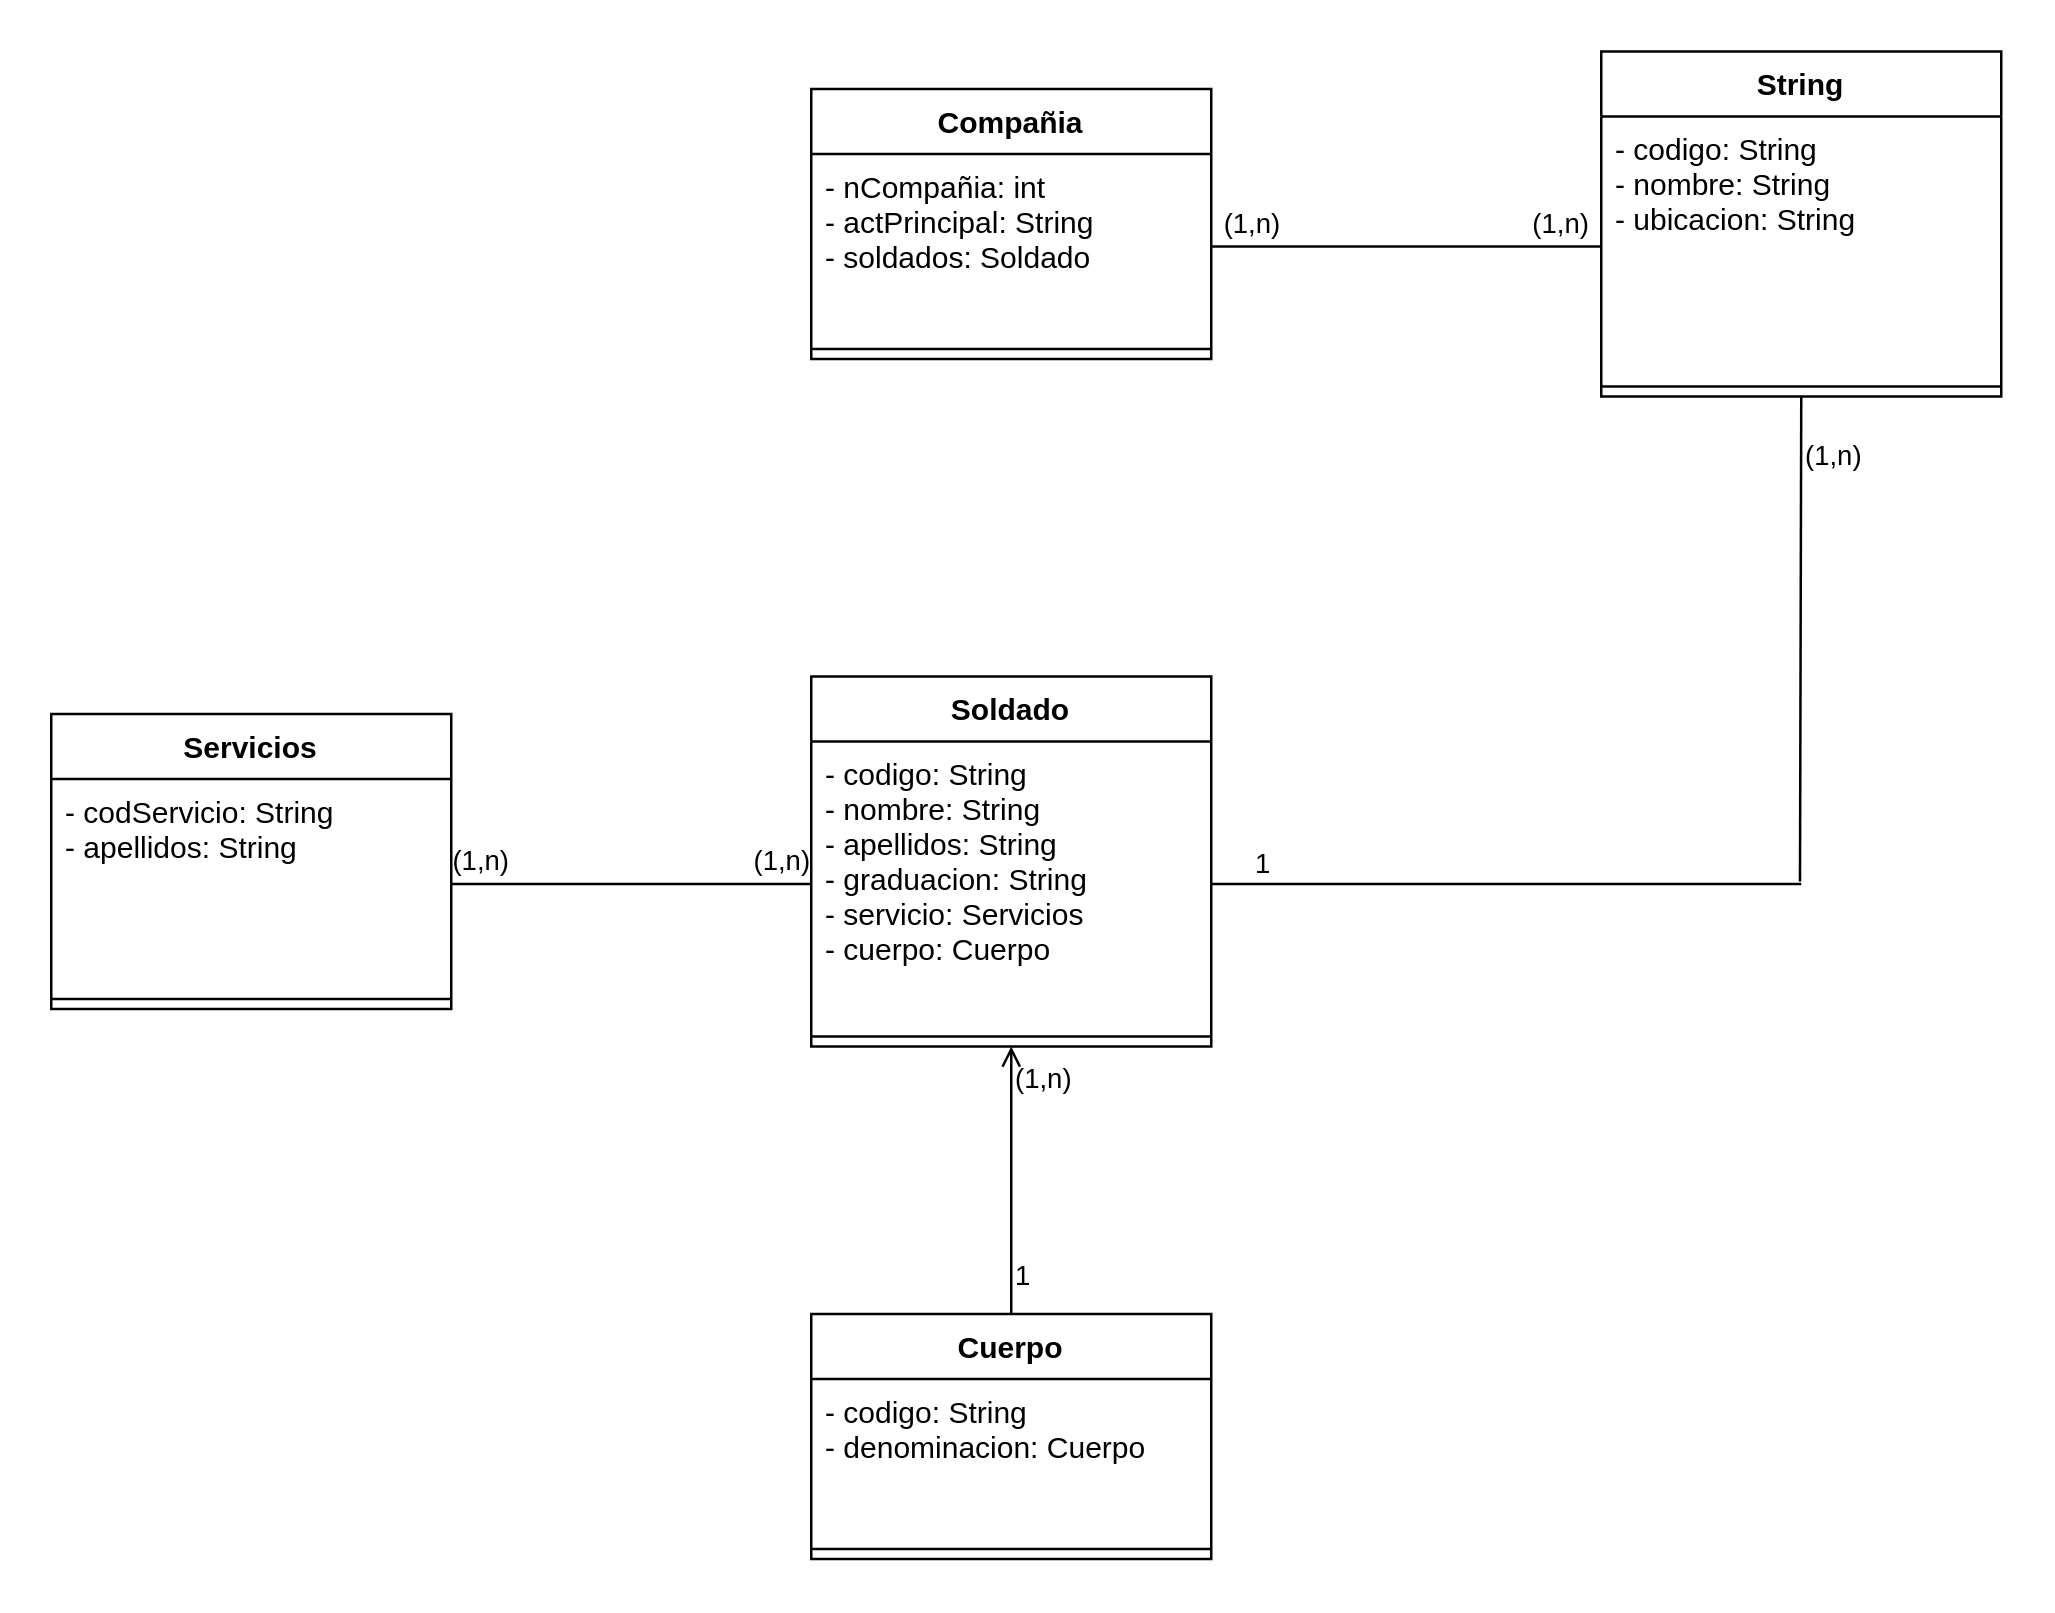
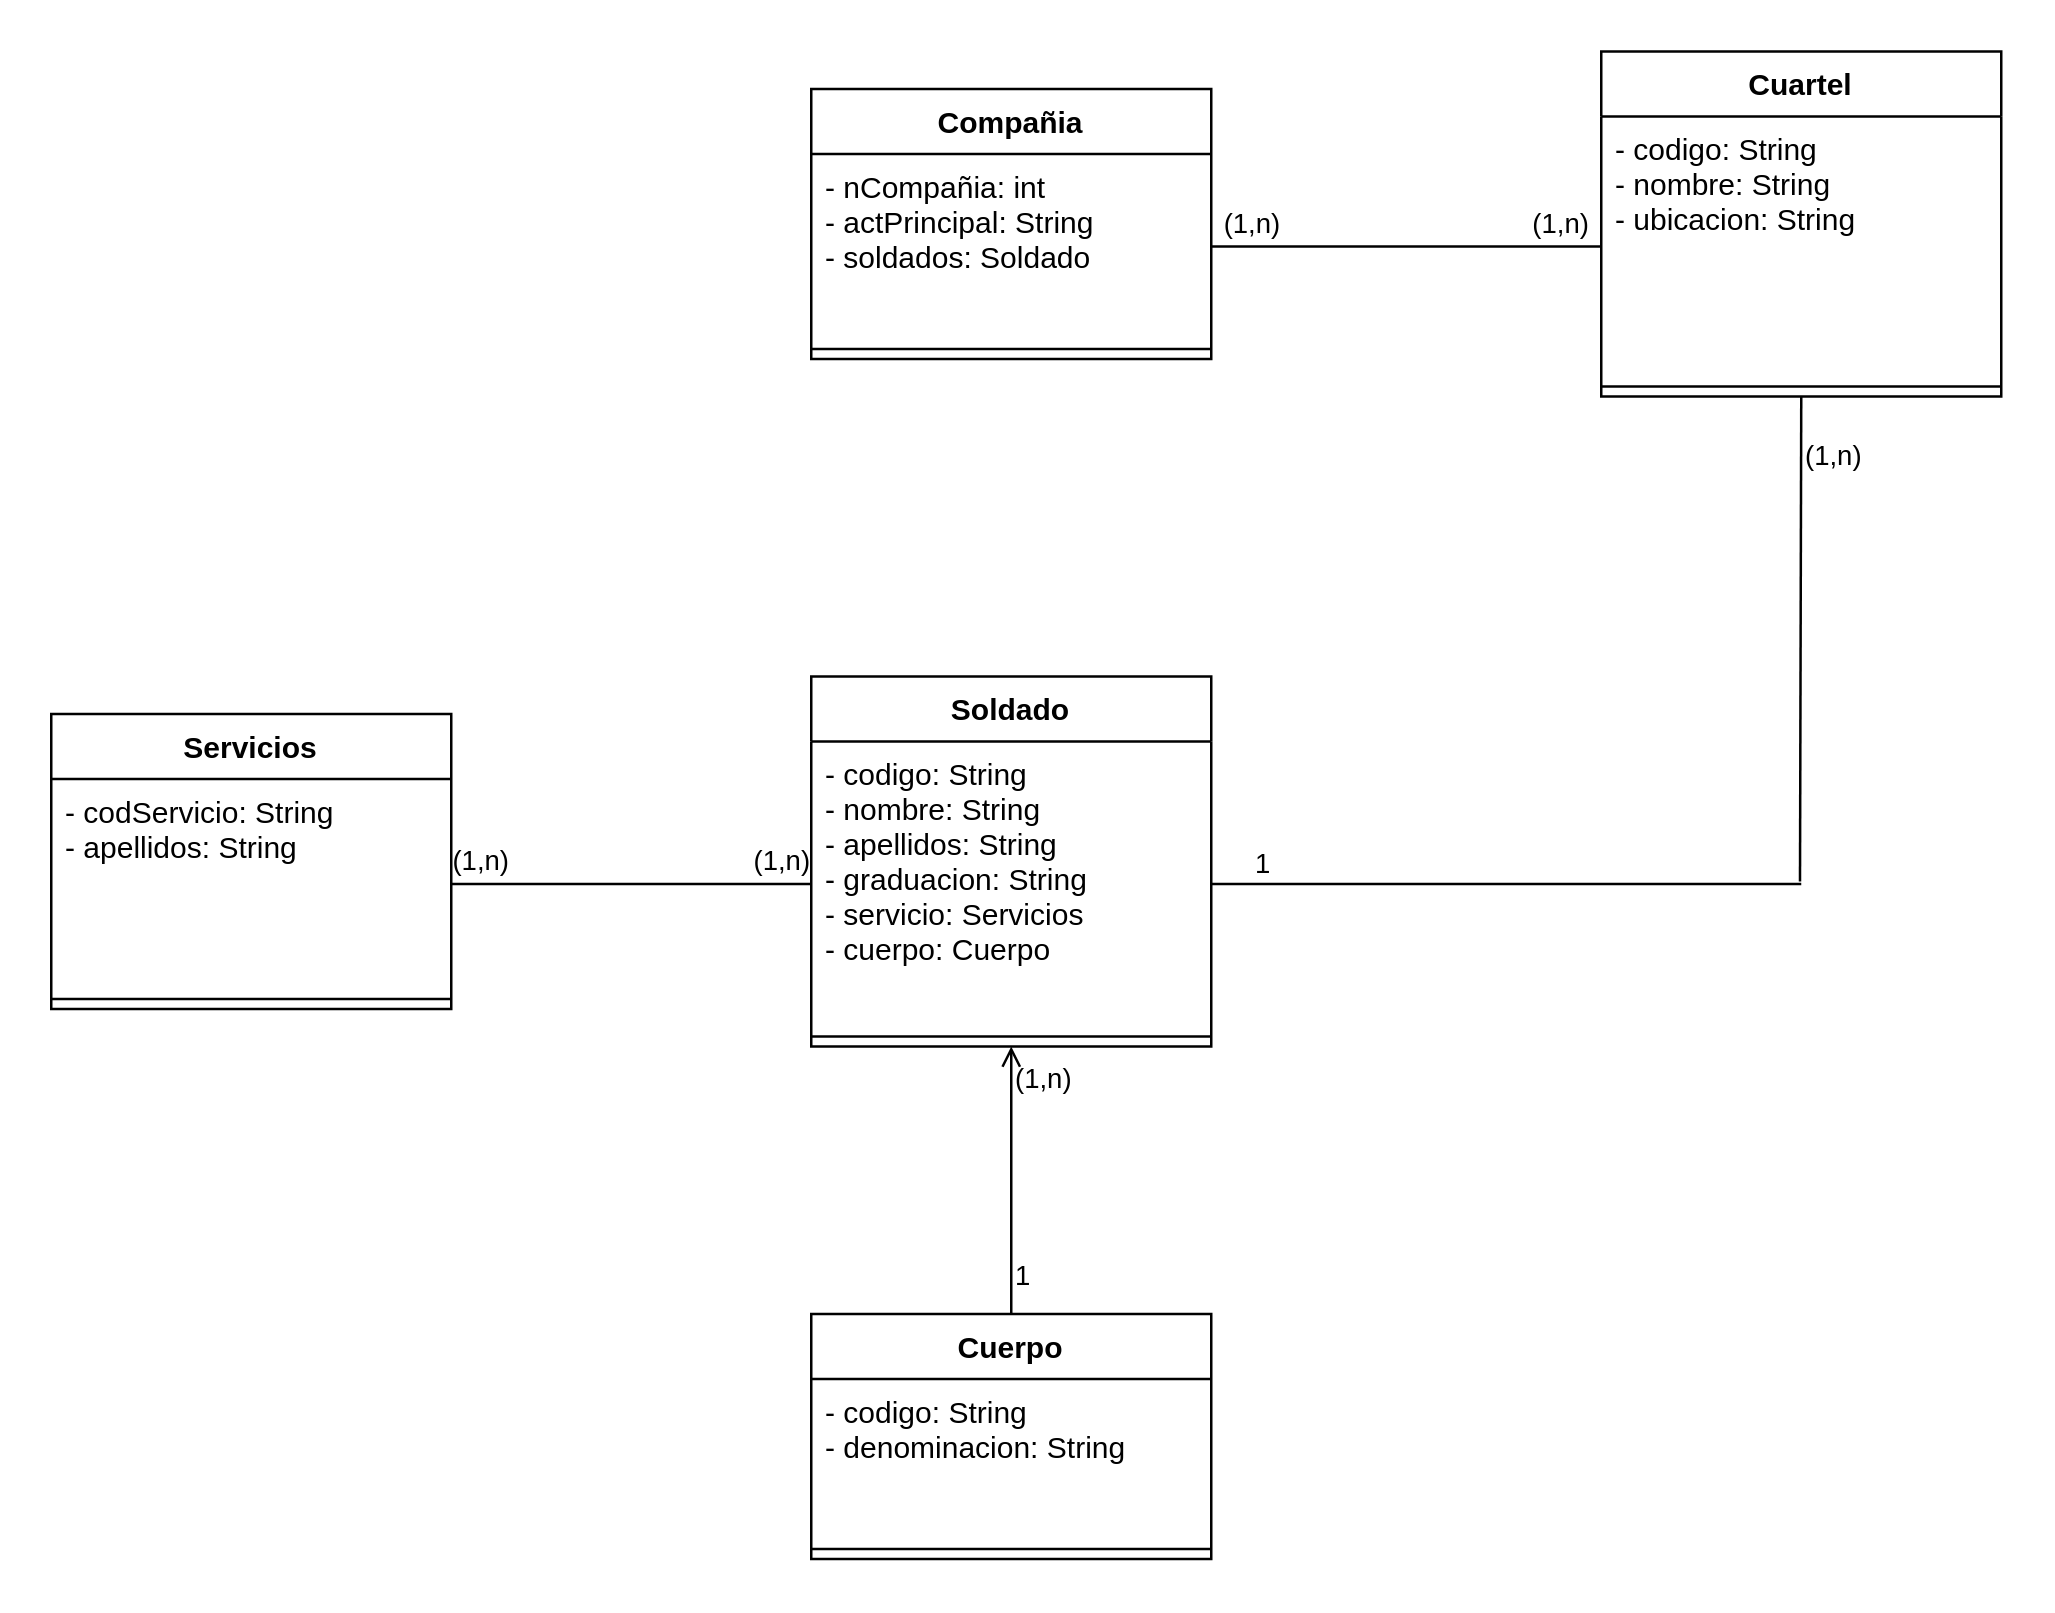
(1800, 85) -> (1800, 85)
(940, 1413) -> (940, 1413)
